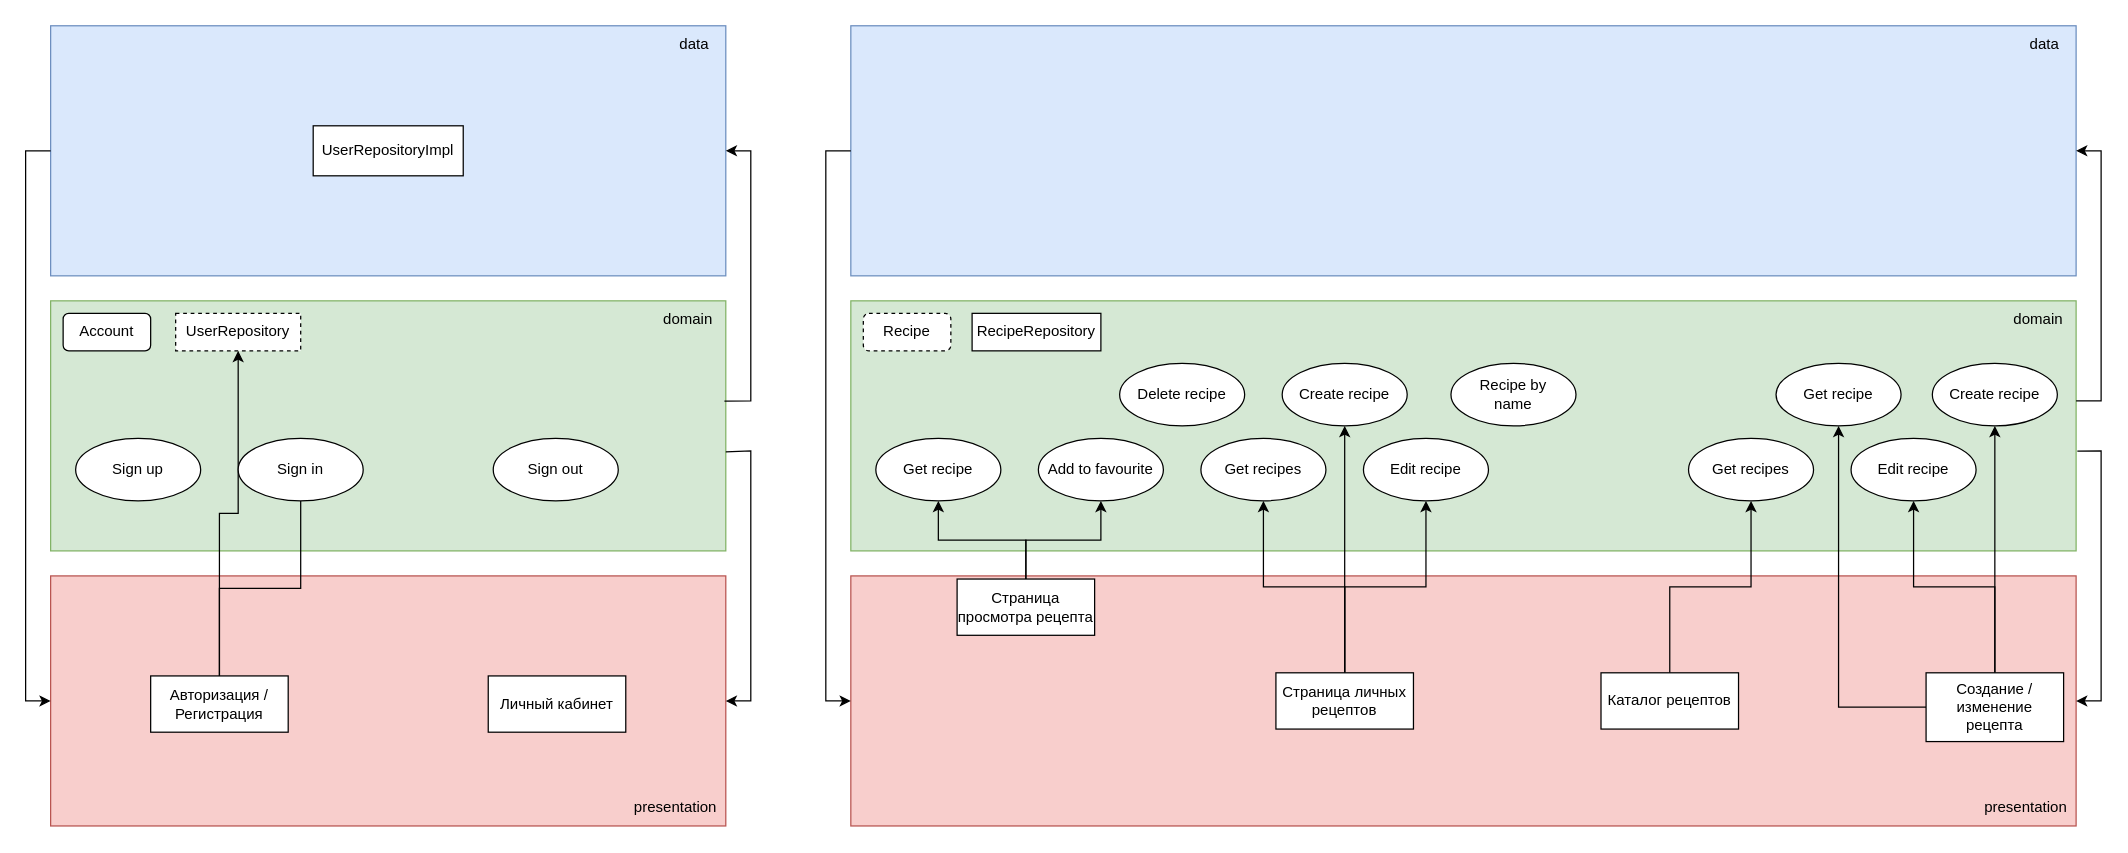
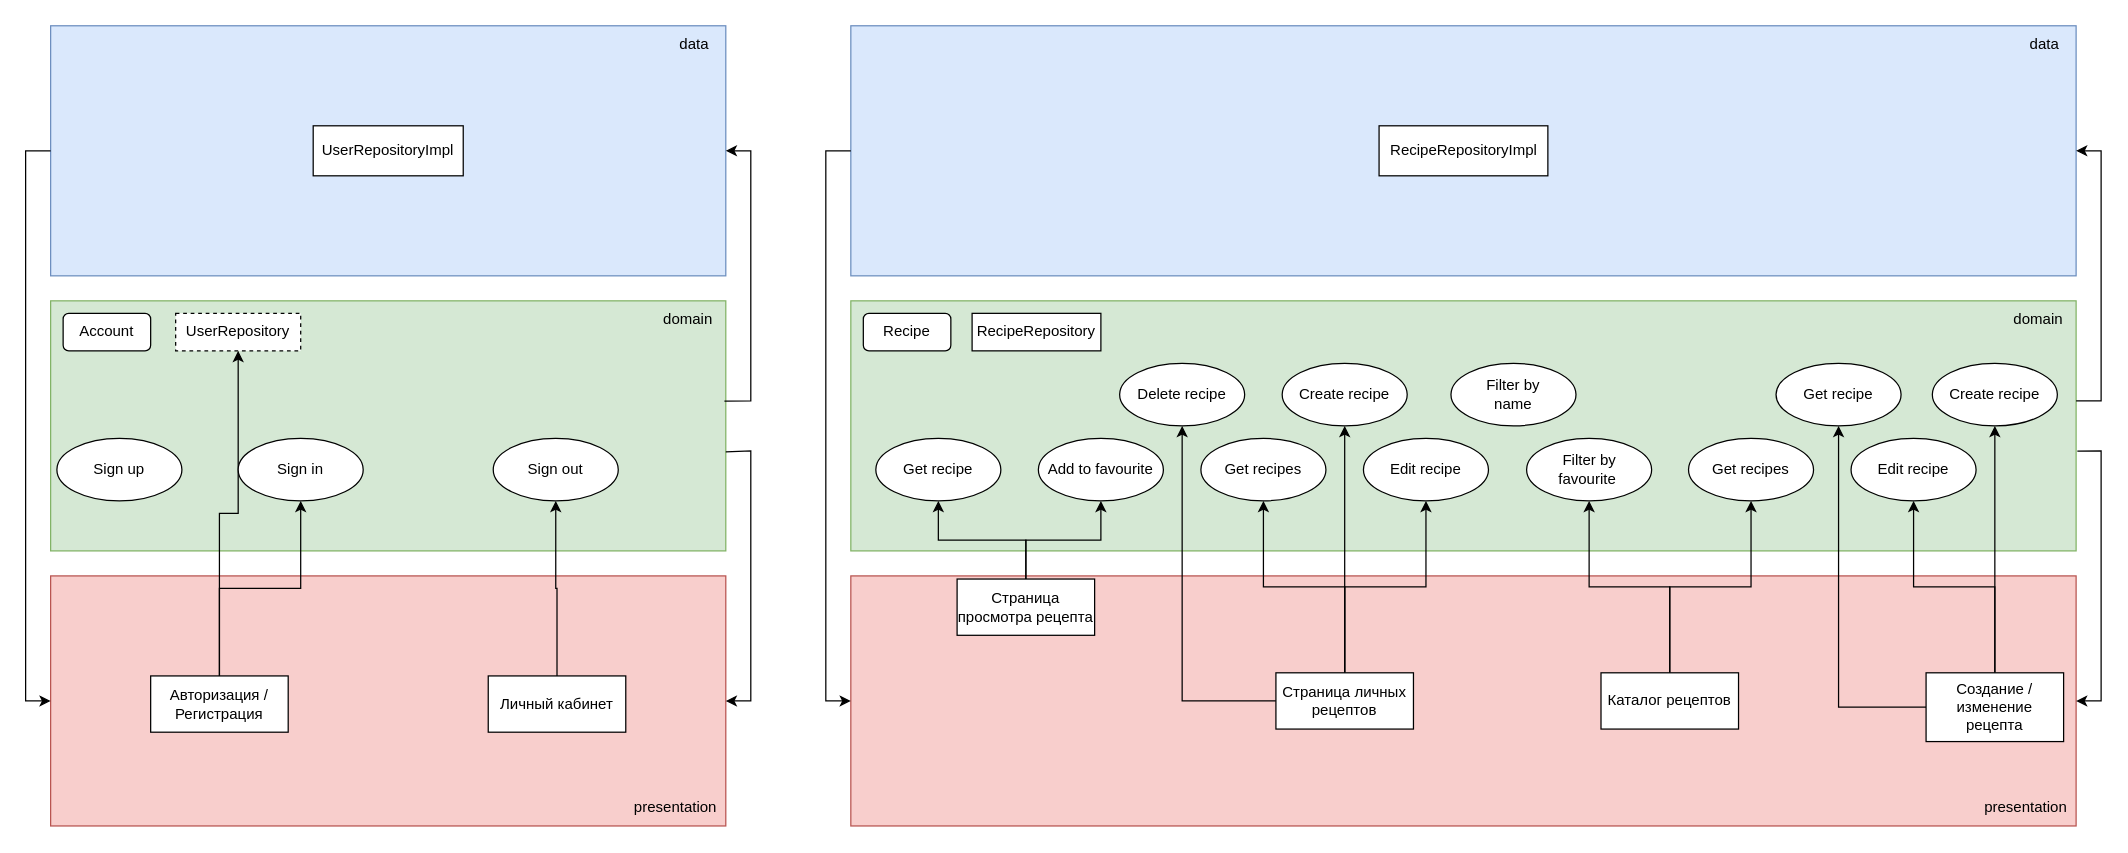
none -> (1463, 151)
(907, 332) -> (907, 332)
(1513, 394) -> (1513, 394)
(138, 469) -> (119, 469)
none -> (1589, 469)
(301, 507) -> (301, 511)
none -> (1589, 587)
none -> (557, 592)
none -> (1182, 614)
